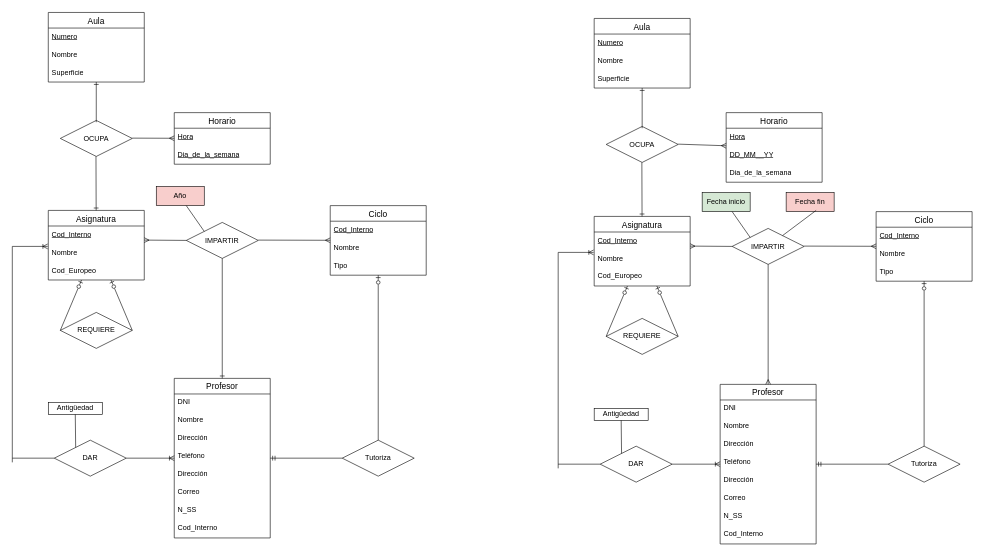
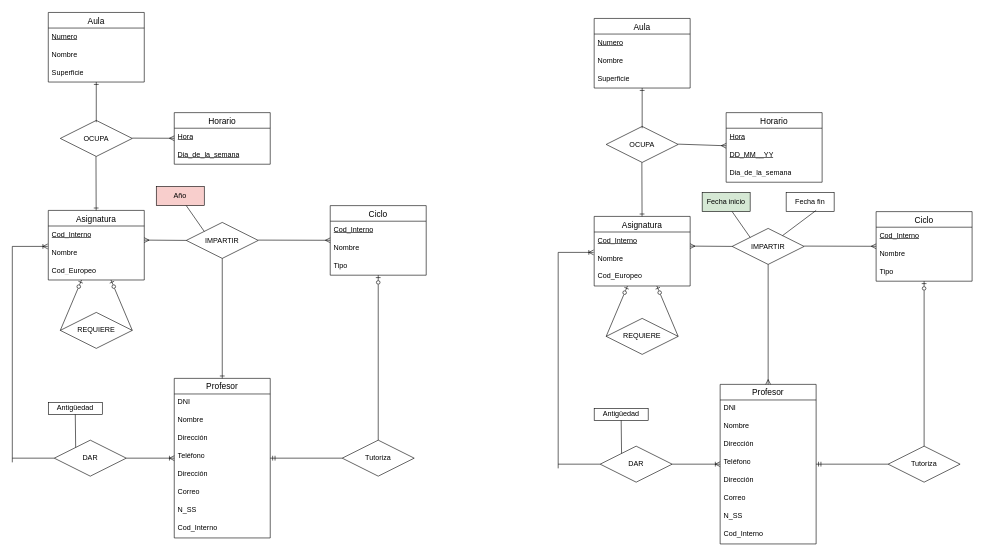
(810, 202) -> (810, 202)
